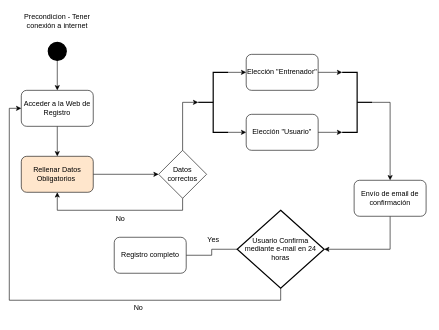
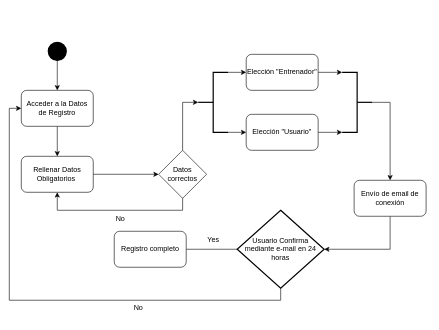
(57, 21) -> none
(57, 108) -> (57, 108)
(57, 174) -> (57, 174)
(390, 198) -> (390, 198)
(150, 255) -> (150, 249)
